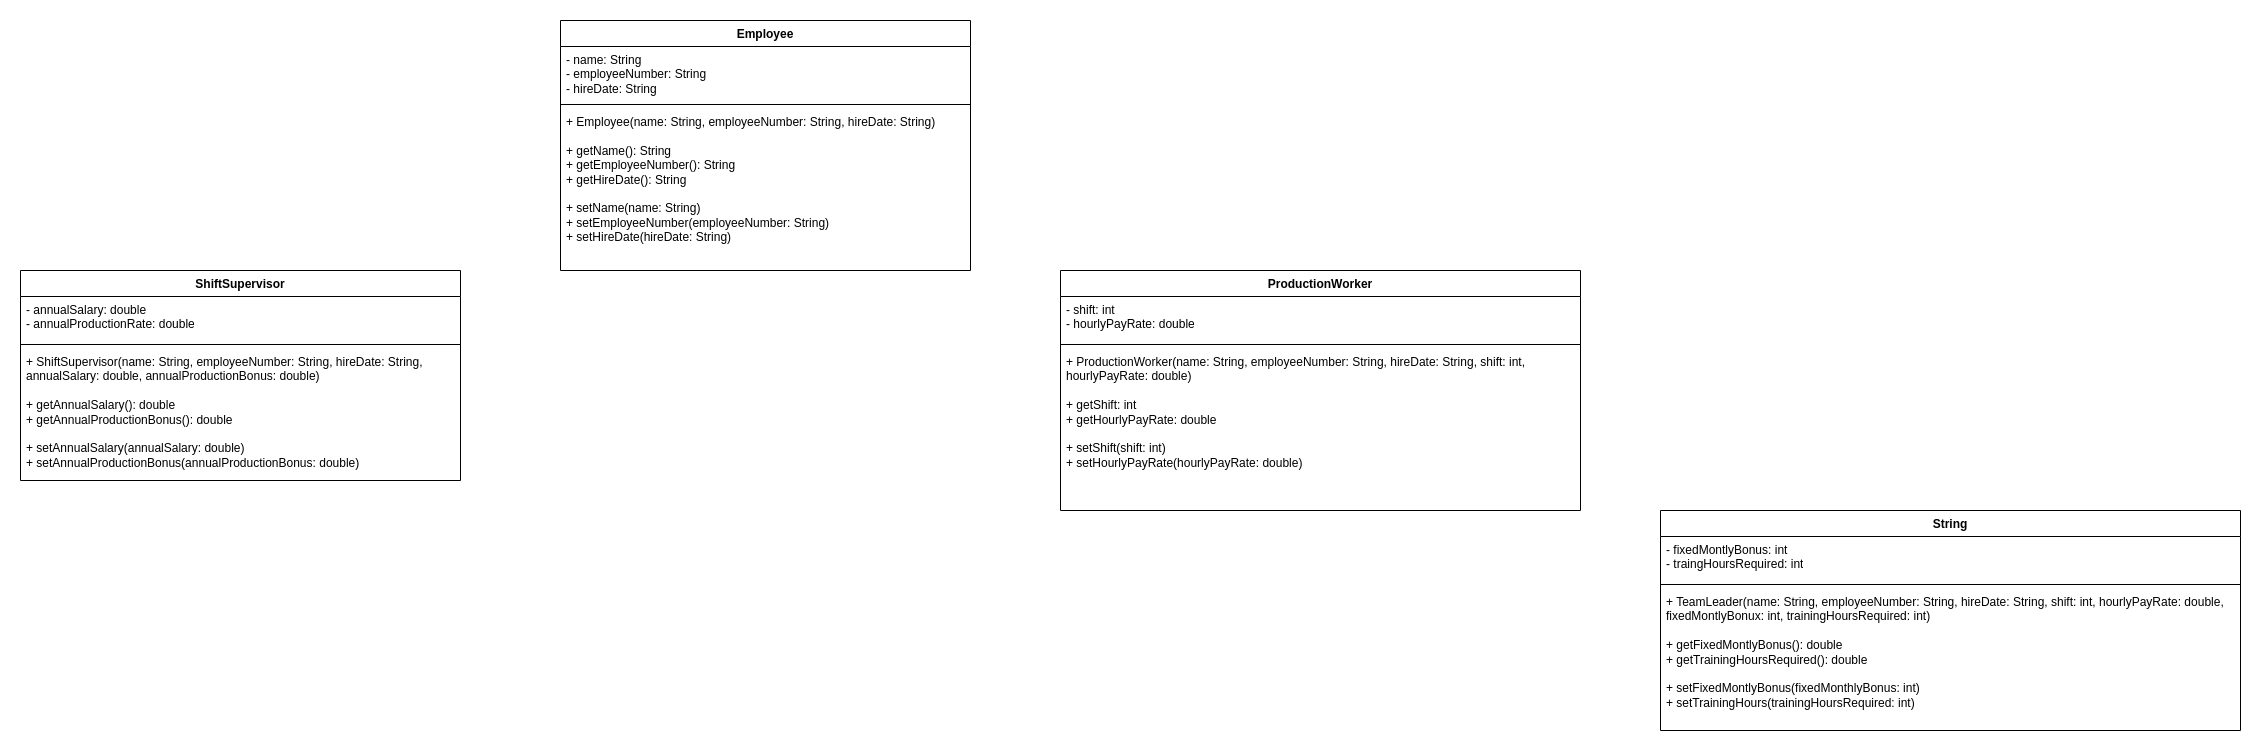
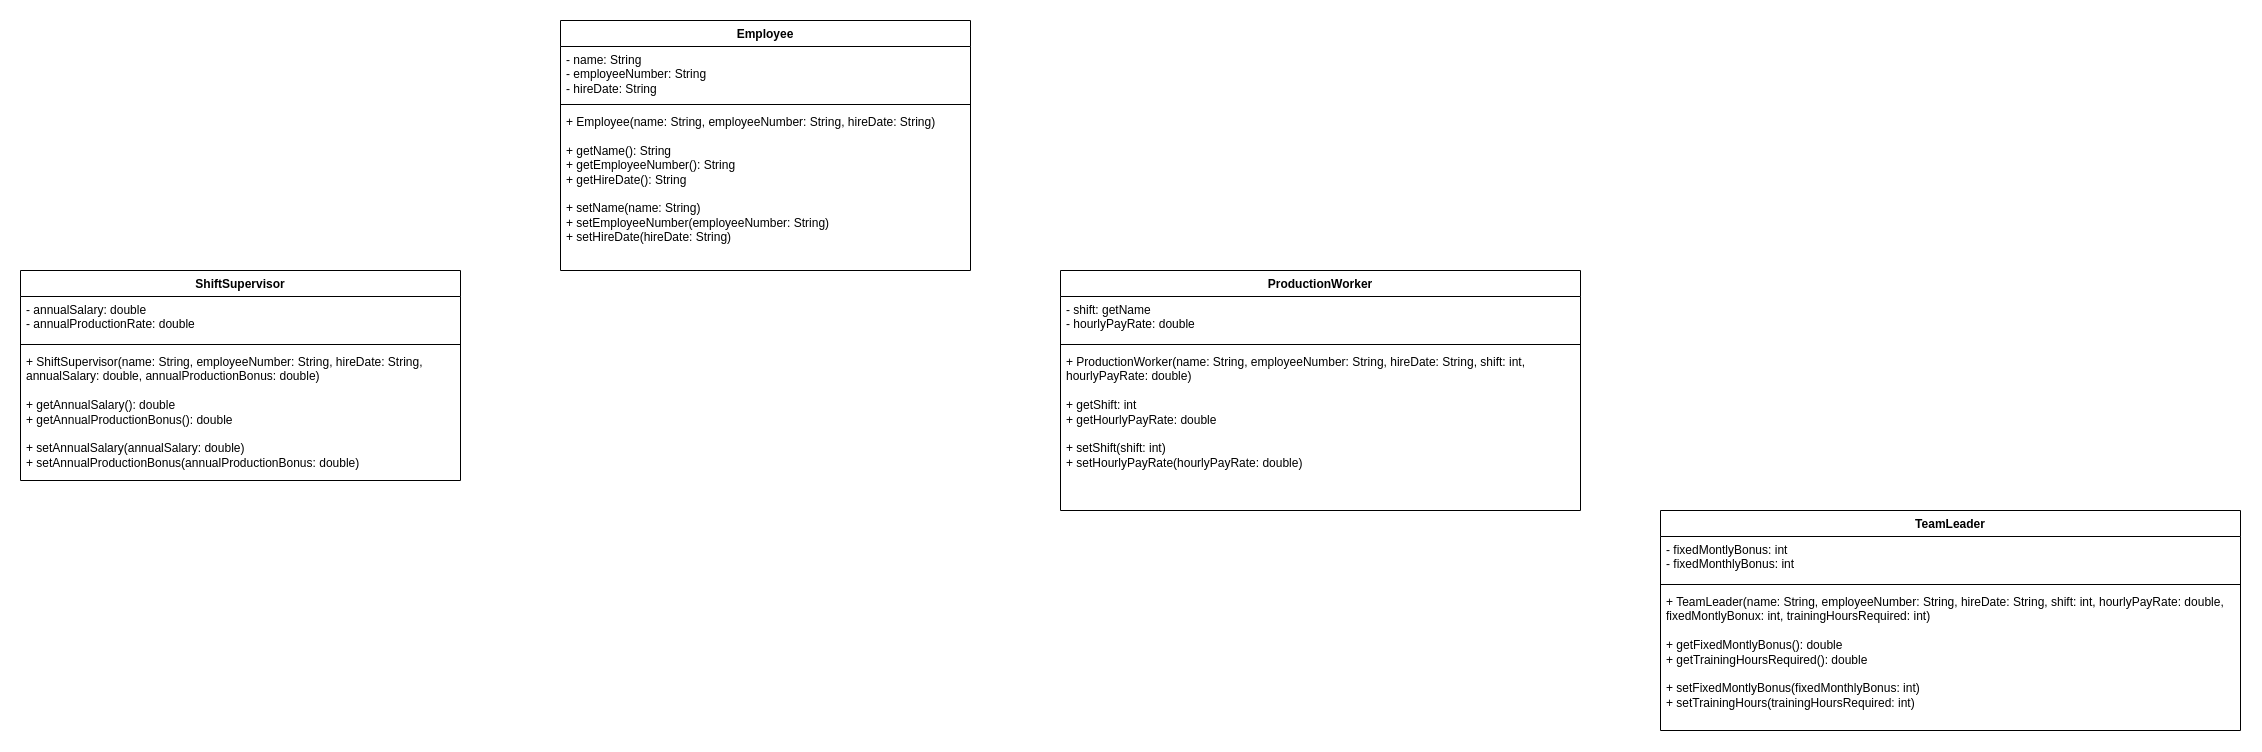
(1136, 318) -> (1136, 318)
(1951, 525) -> (1951, 525)
(1745, 558) -> (1738, 558)
